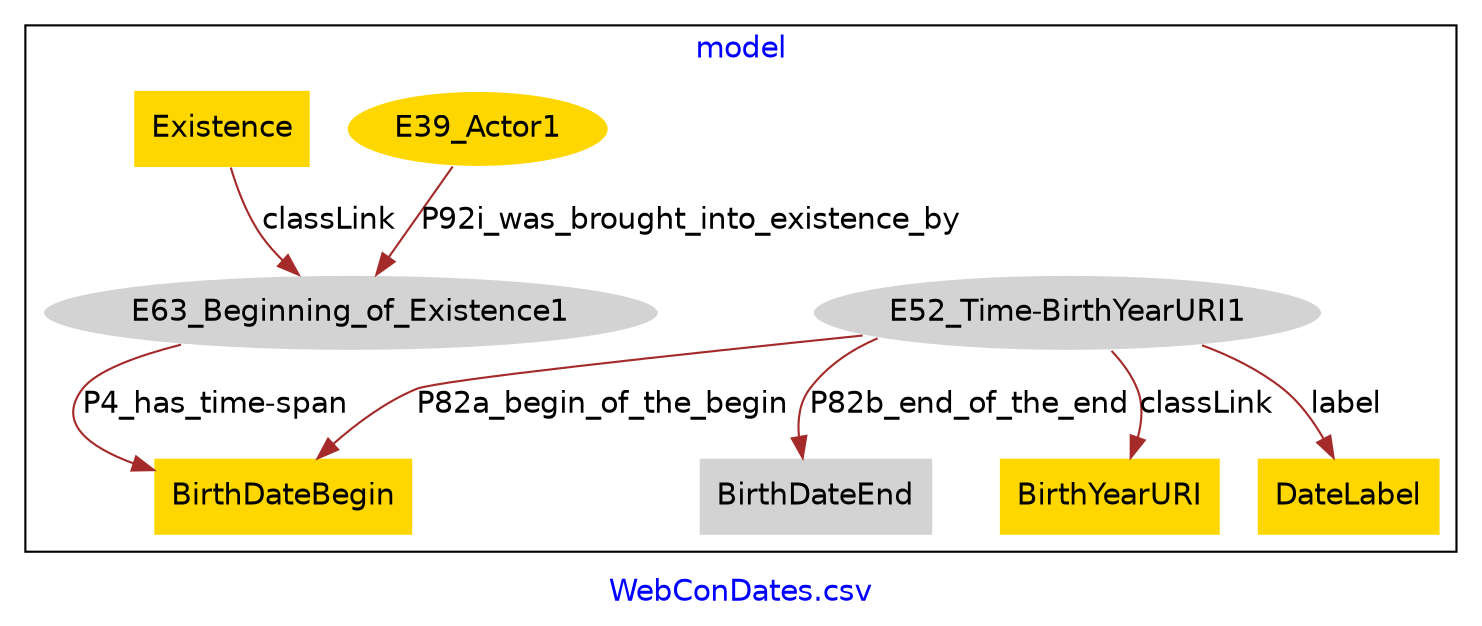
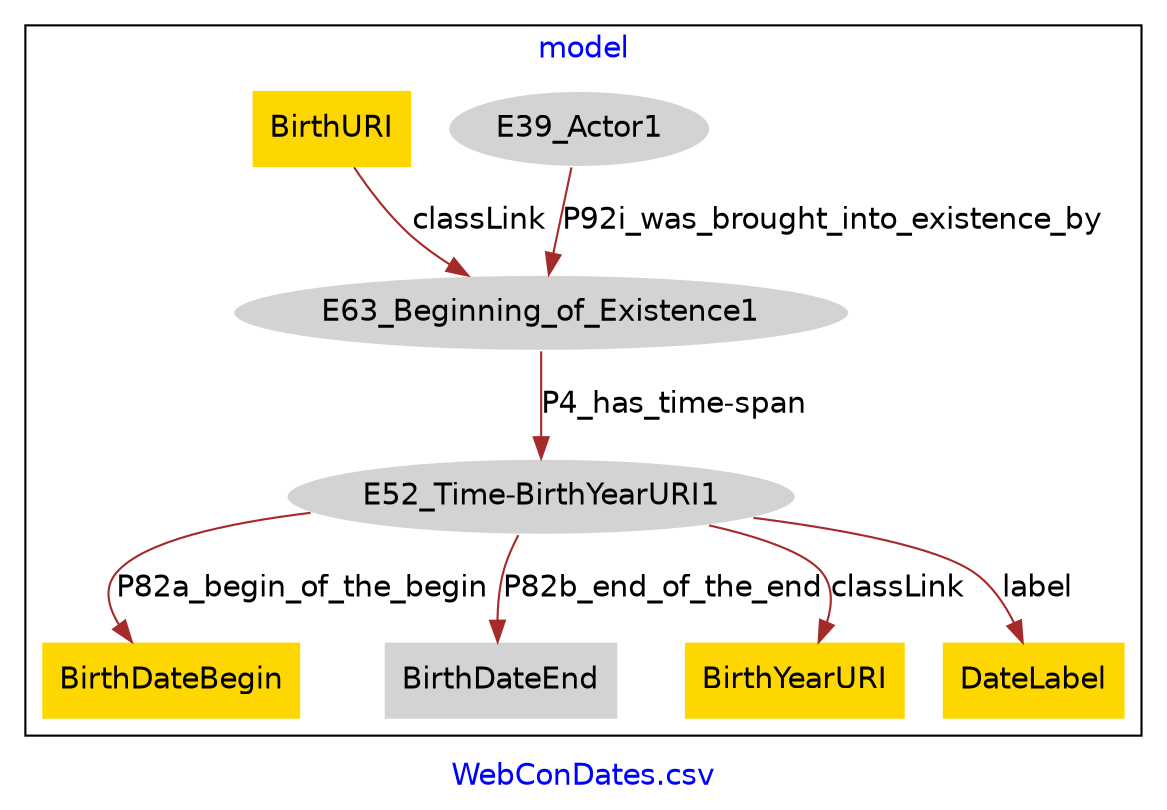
(222, 129) -> (332, 129)
(478, 129) -> (579, 129)
(83, 389) -> (541, 394)
